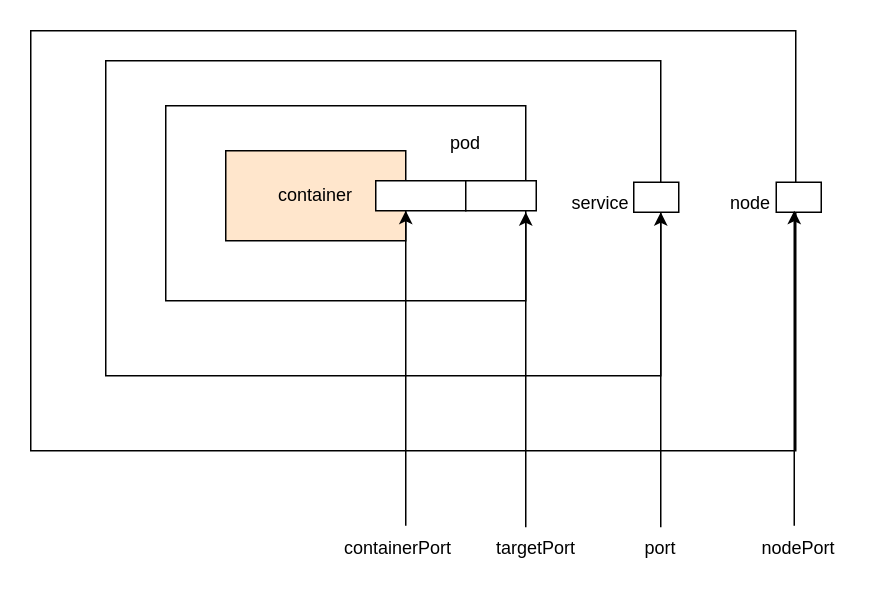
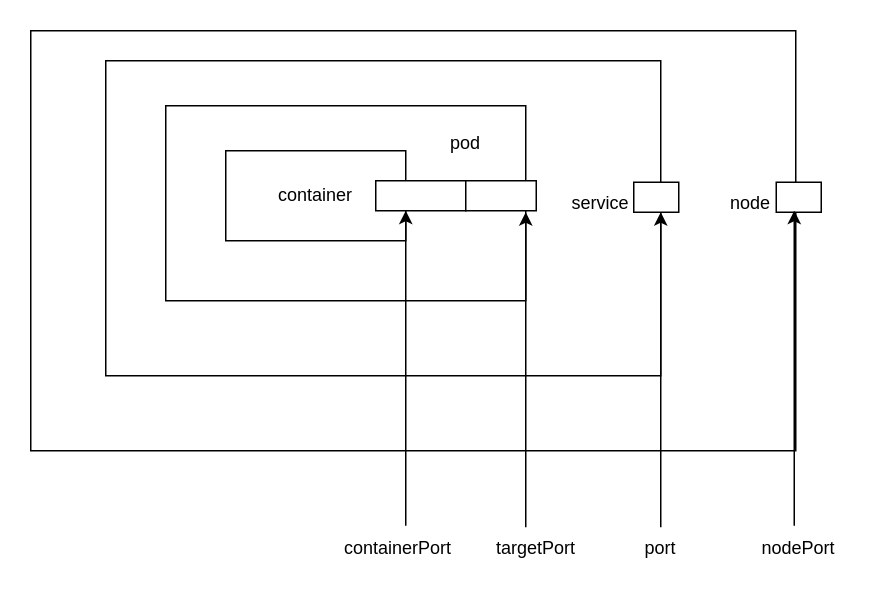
(316, 196) -> (316, 196)
